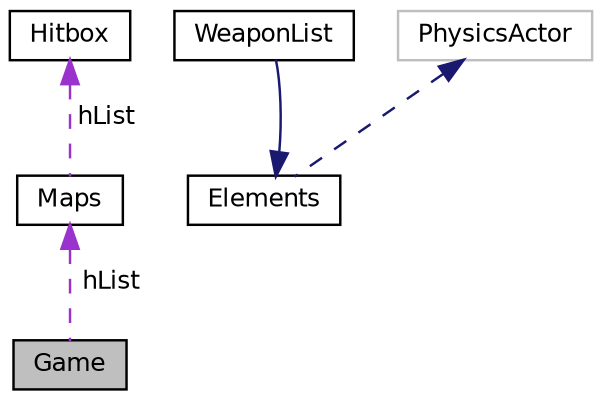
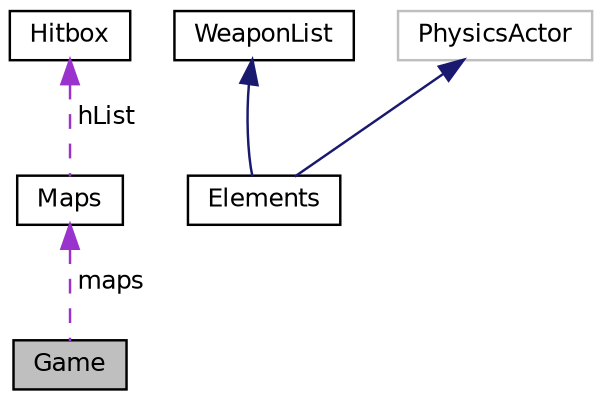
(280, 106) -> (248, 131)
(369, 125) -> (369, 125)
(108, 283) -> (108, 283)
